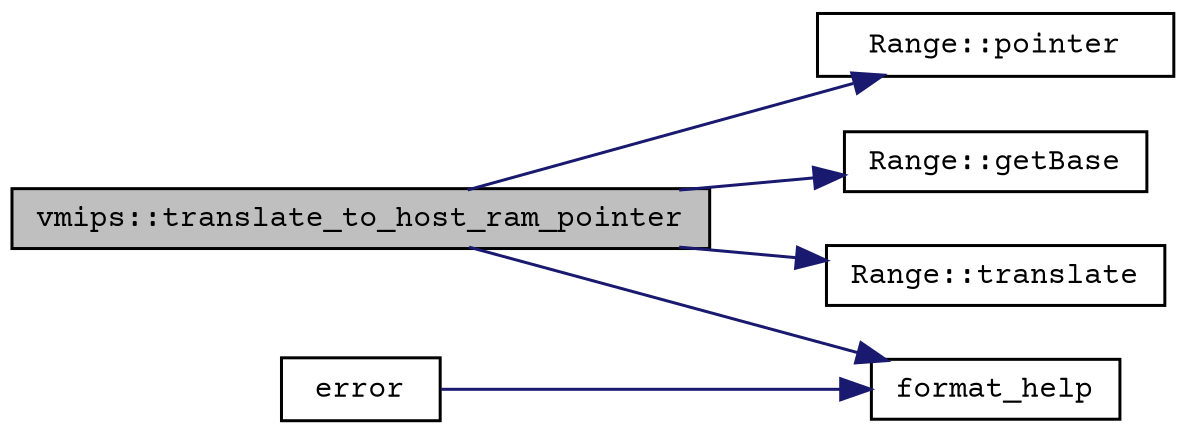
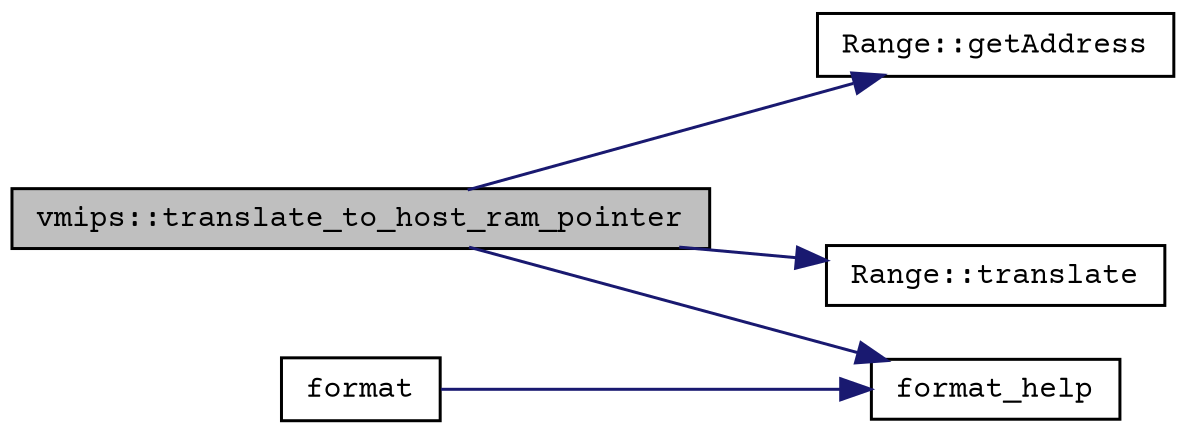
(996, 45) -> (996, 45)
(996, 162) -> none
(361, 389) -> (361, 389)
